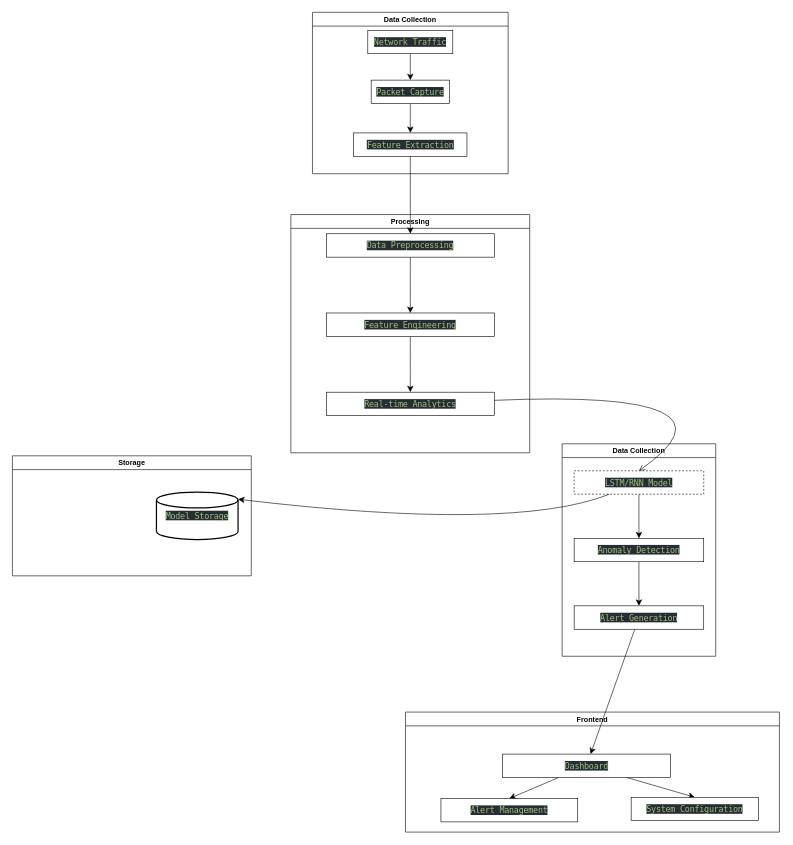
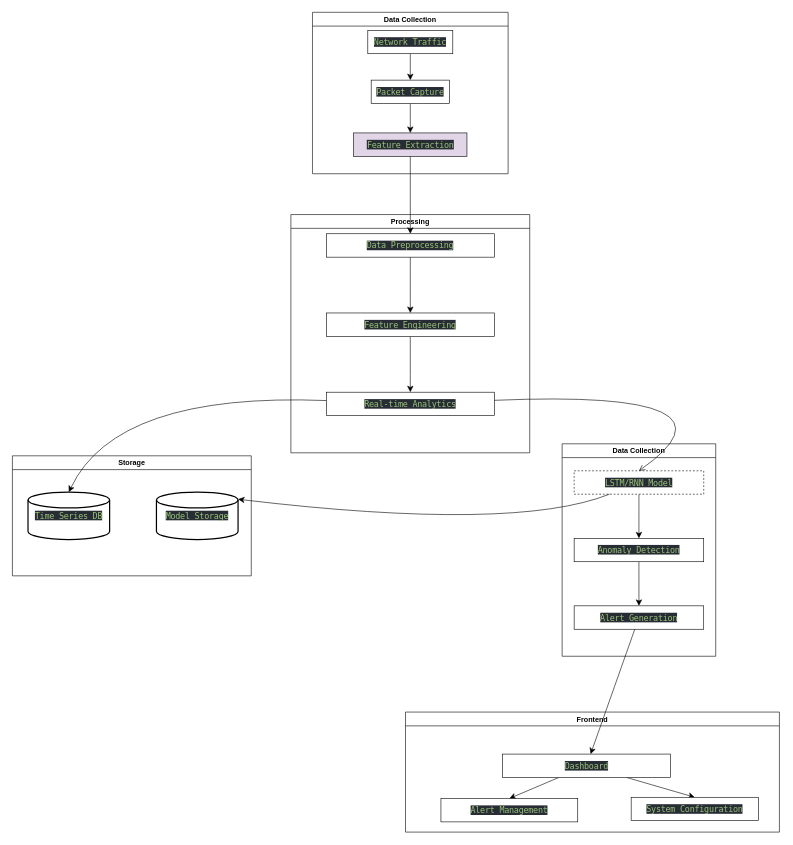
(410, 145) -> (410, 145)
none -> (170, 415)
none -> (69, 516)
